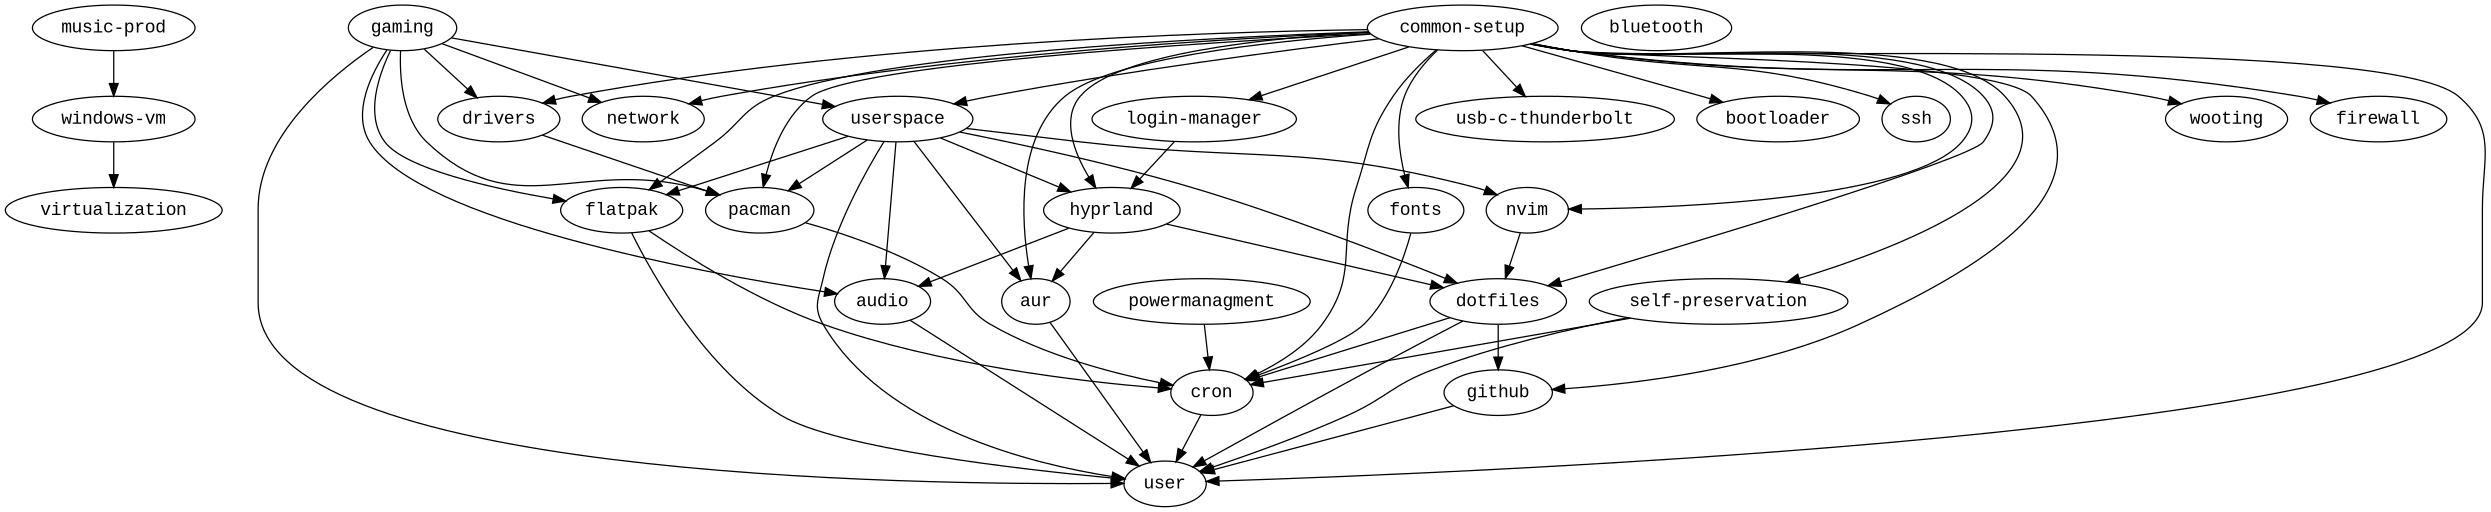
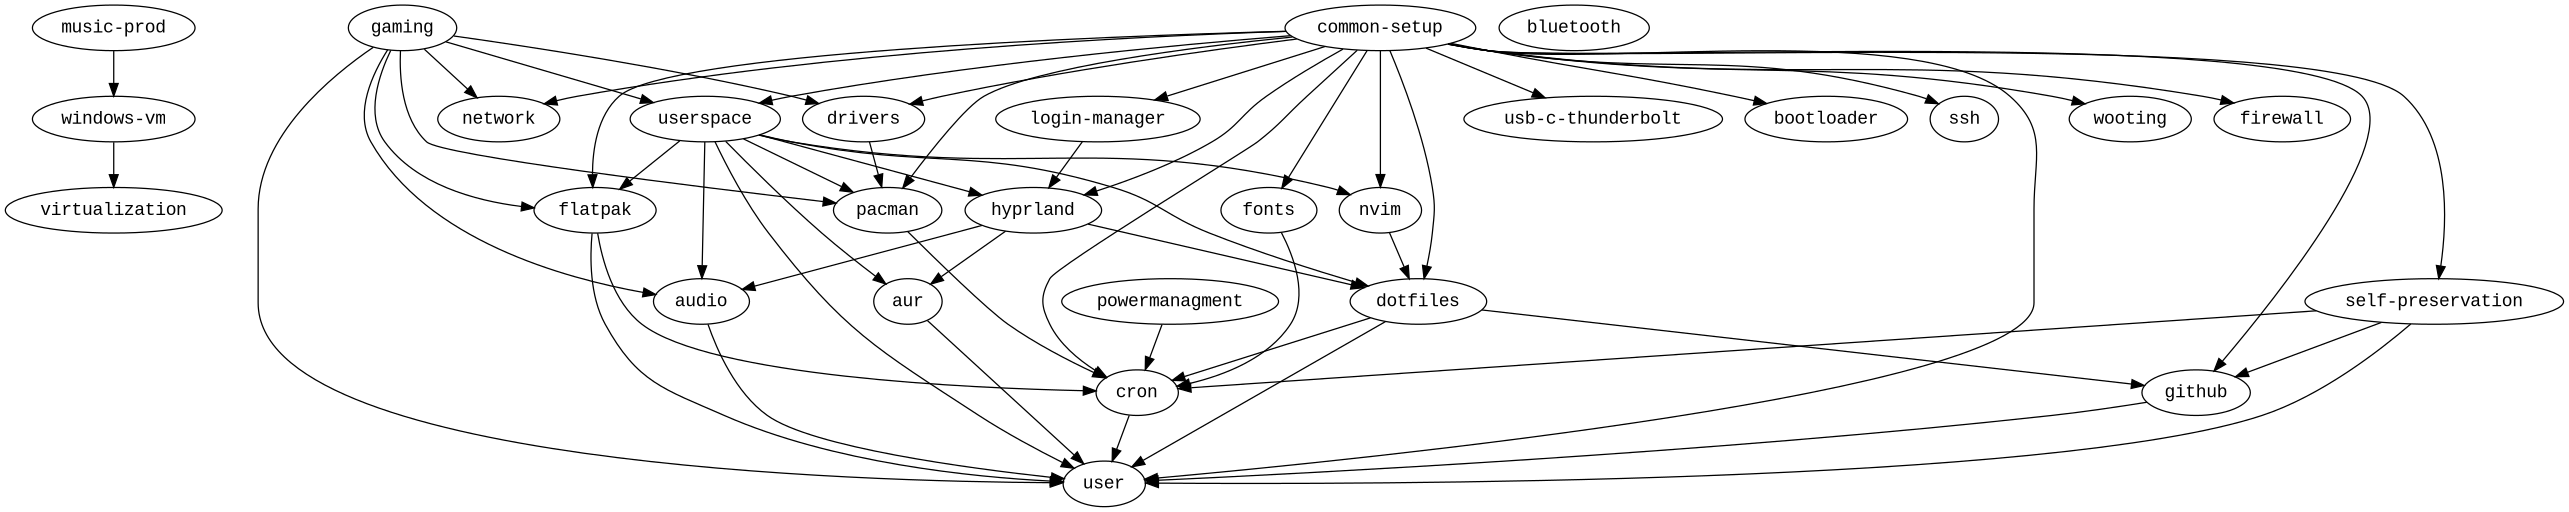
(1069, 94) -> none
none -> (2315, 347)
